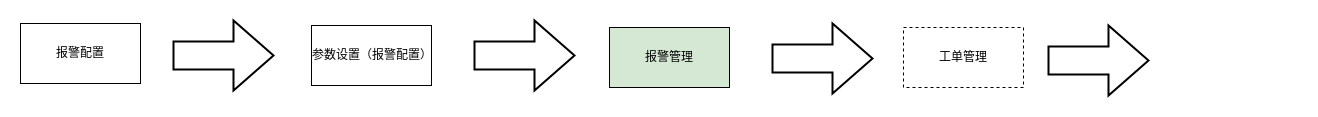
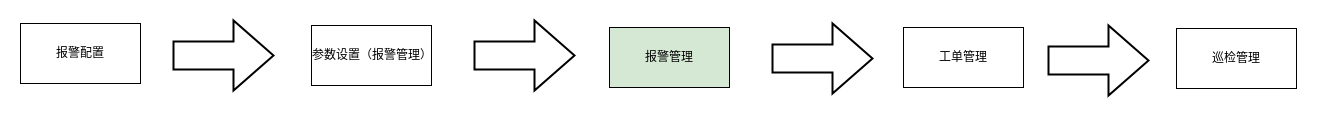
(372, 56) -> (372, 56)
(964, 58) -> (964, 58)
none -> (1237, 59)
